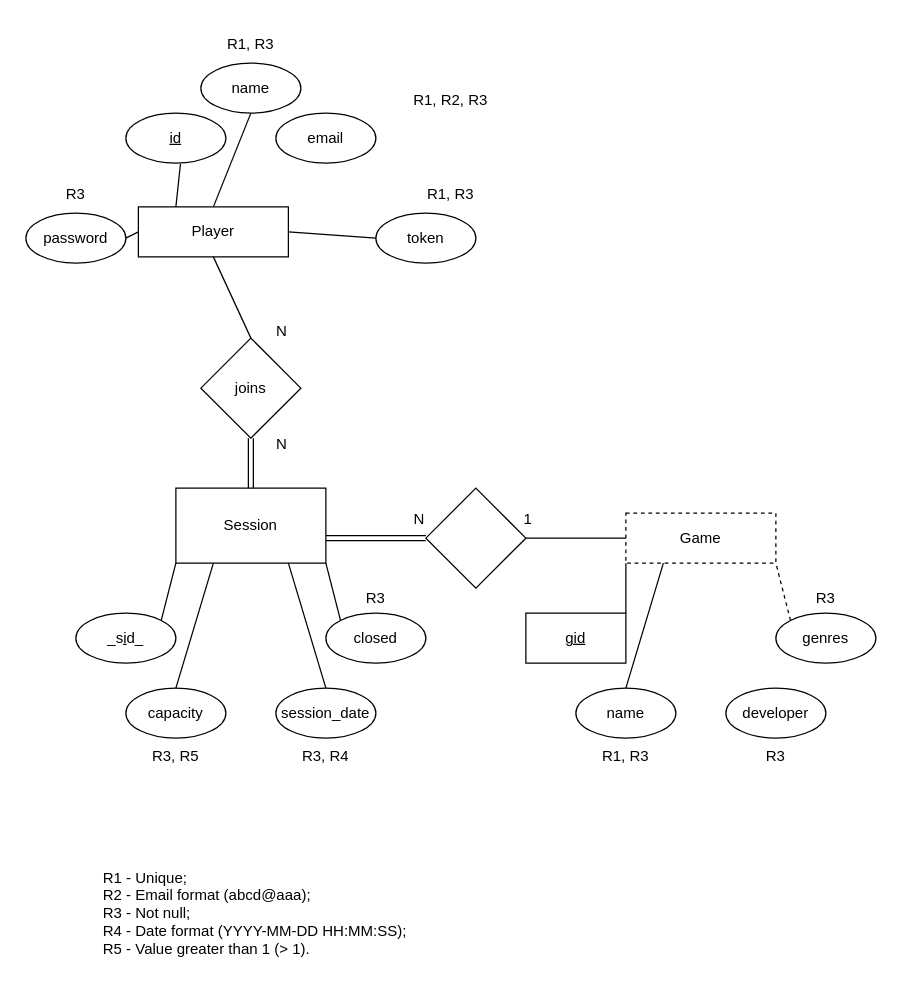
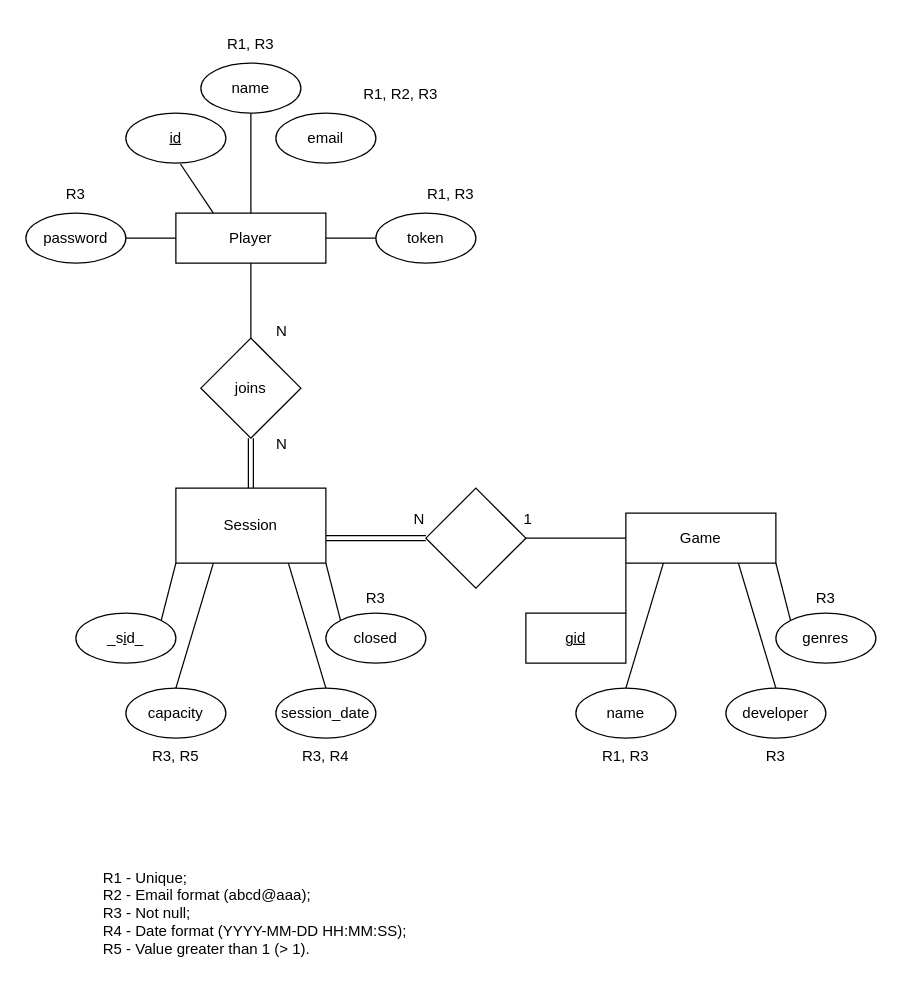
(451, 101) -> (401, 94)
(213, 232) -> (251, 238)
(701, 538) -> (701, 538)
(783, 590) -> (783, 590)
none -> (757, 626)
